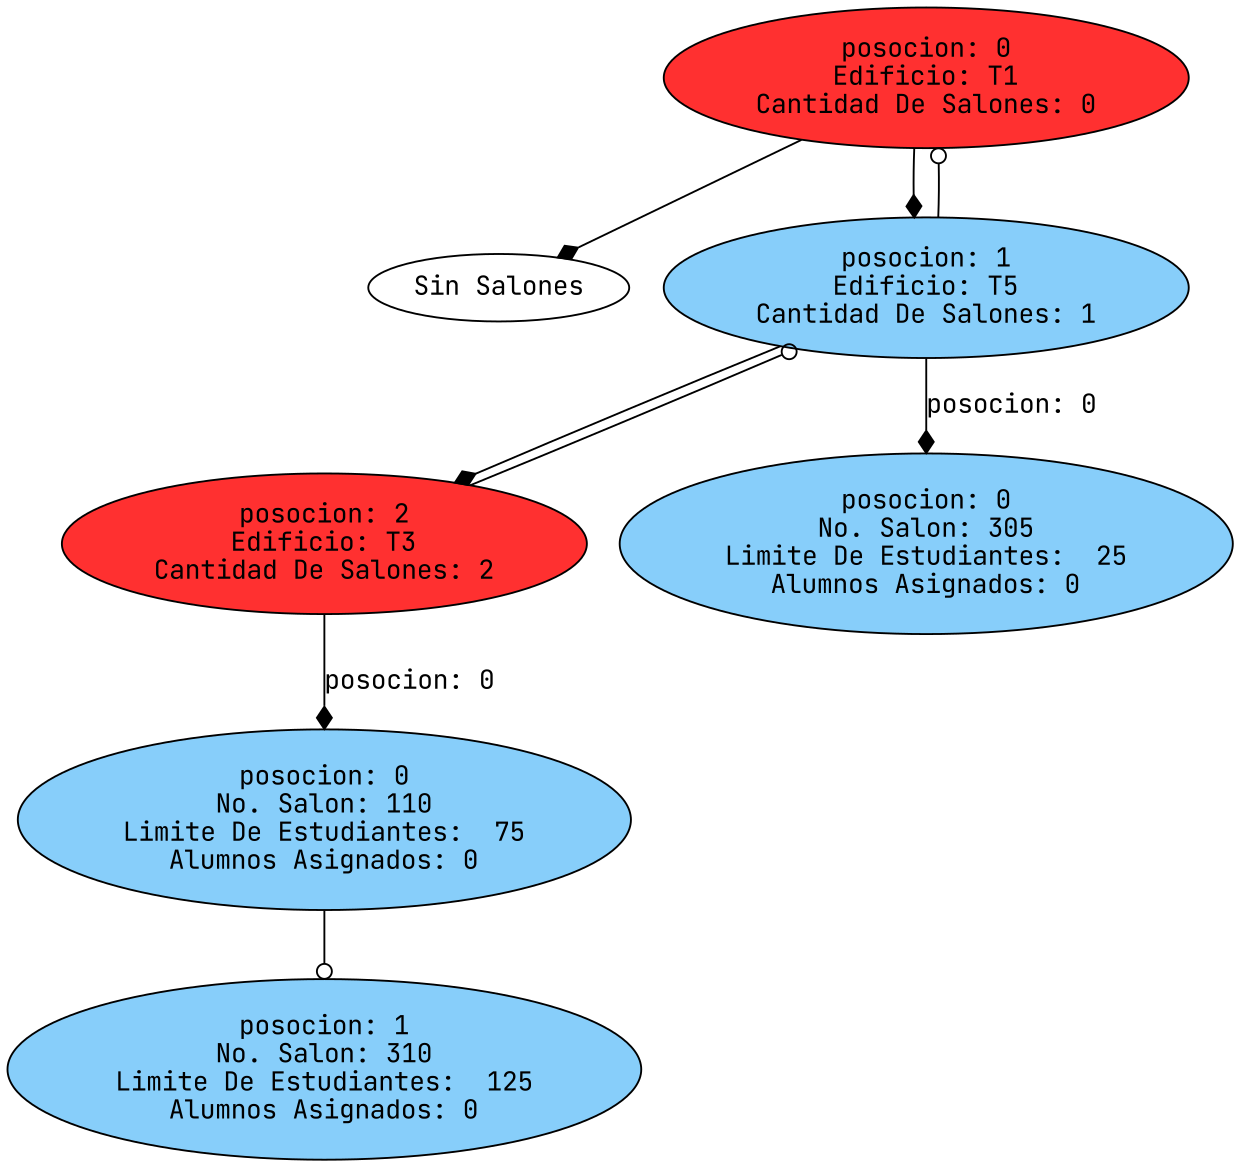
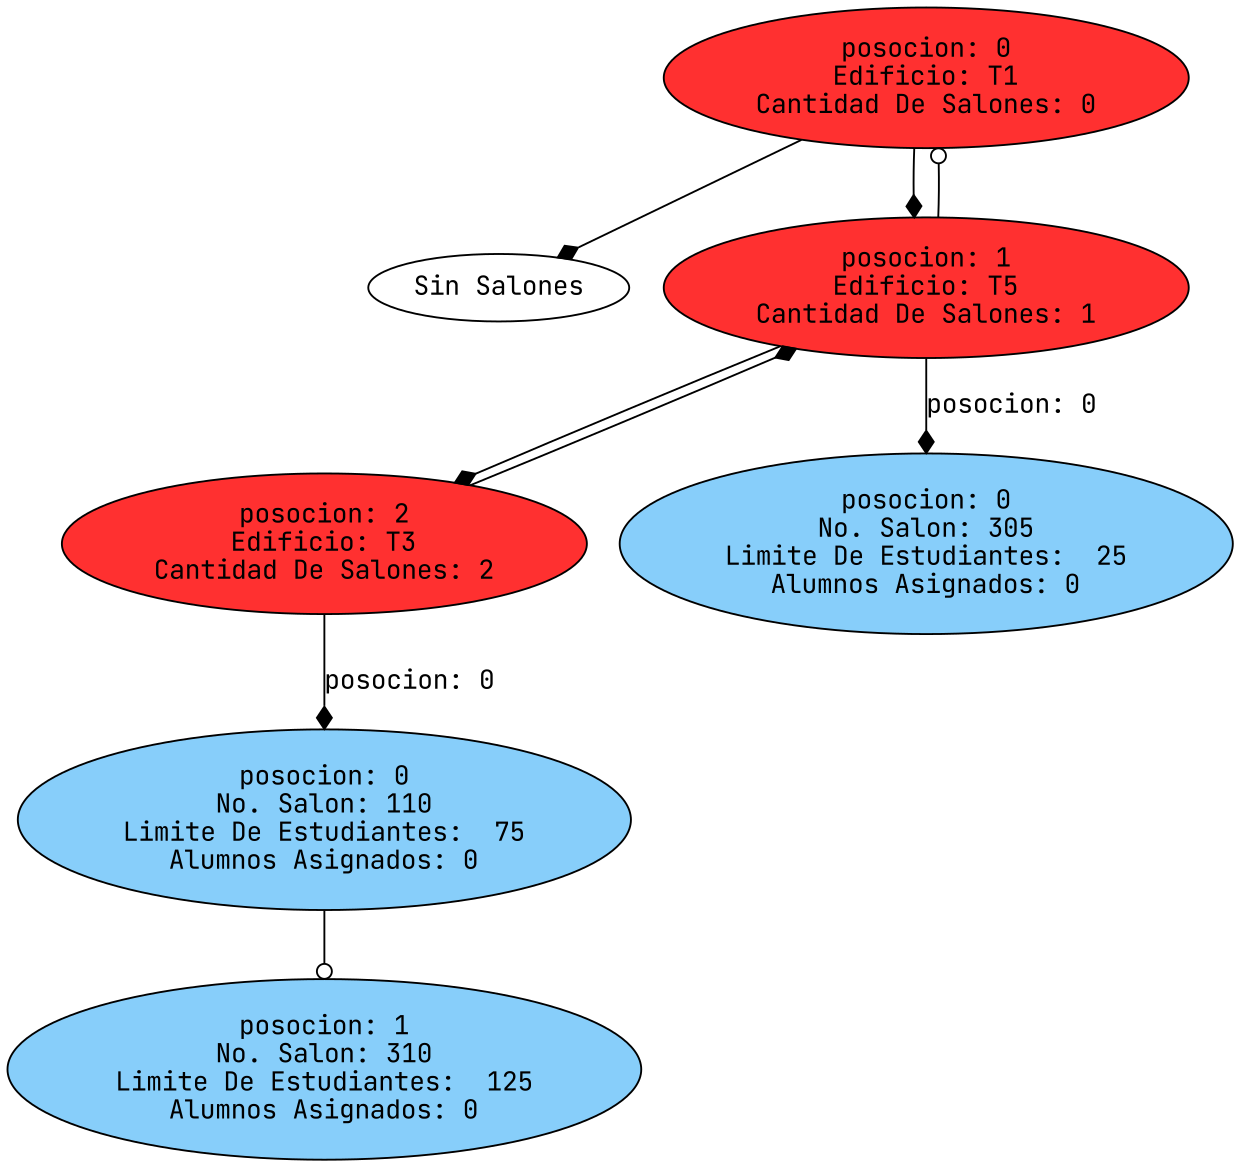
(926, 288) -> (926, 288)
(626, 421) -> (626, 421)
